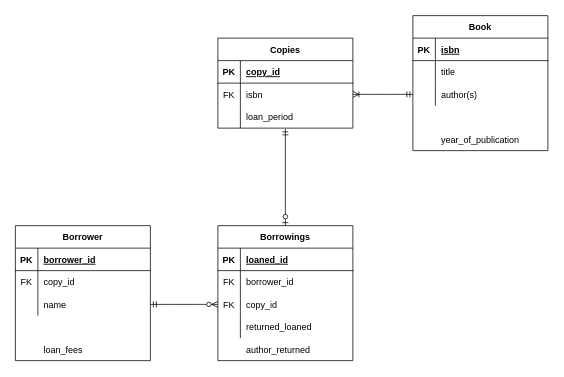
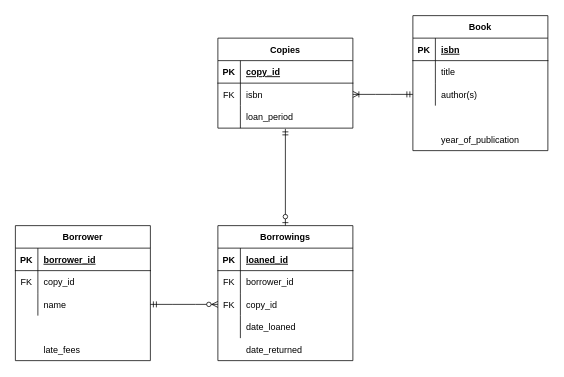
(283, 327) -> (273, 327)
(65, 350) -> (65, 350)
(284, 350) -> (279, 350)
